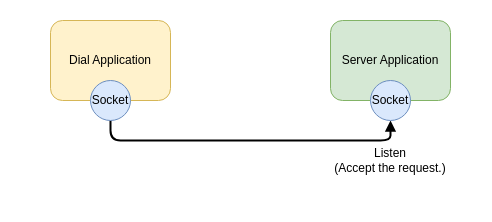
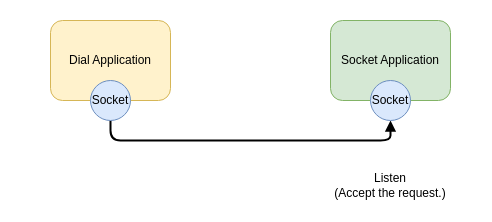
(391, 61) -> (391, 61)
(391, 161) -> (391, 186)
